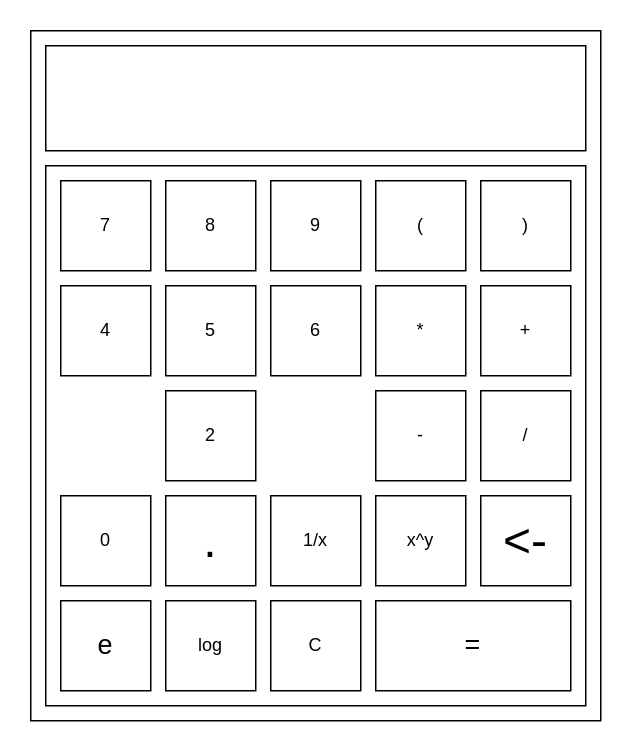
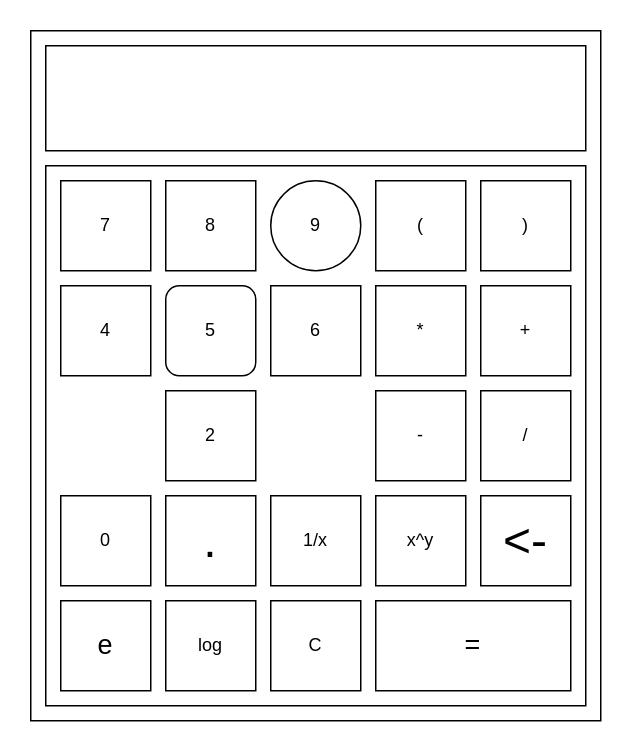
(316, 226) -> (316, 226)
(211, 331) -> (211, 331)
